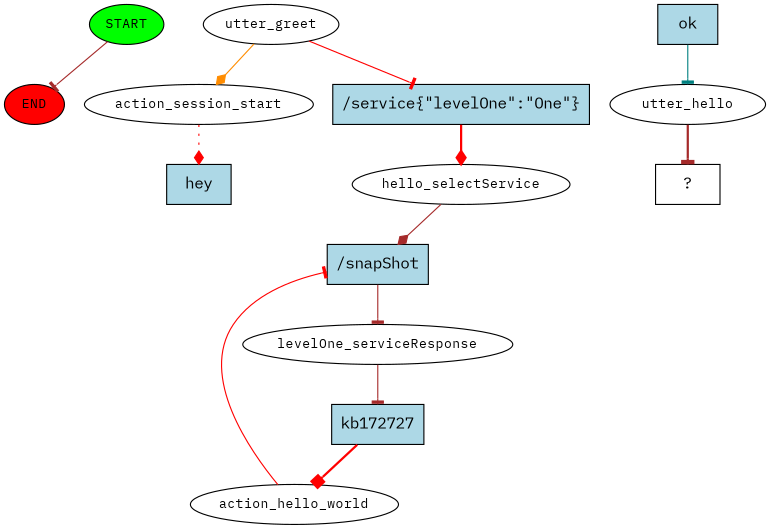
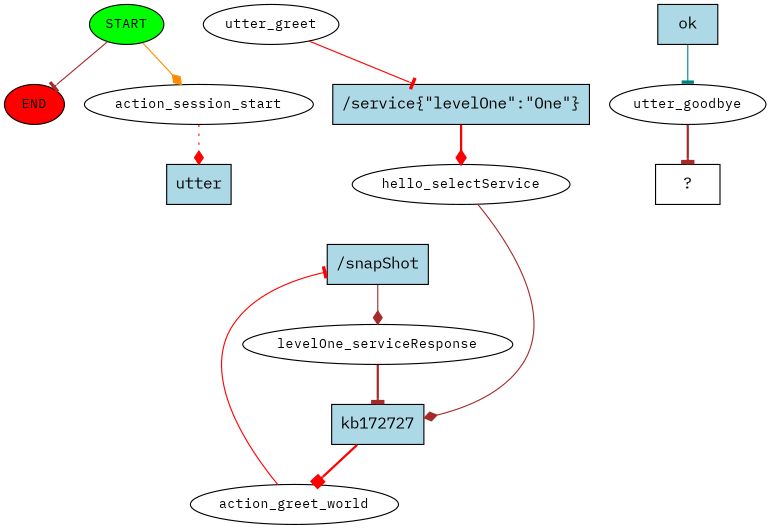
(240, 59) -> (157, 59)
(688, 104) -> (688, 104)
(199, 184) -> (199, 184)
(425, 220) -> (533, 328)
(378, 302) -> (378, 302)
(378, 382) -> (378, 382)
(294, 504) -> (294, 504)
